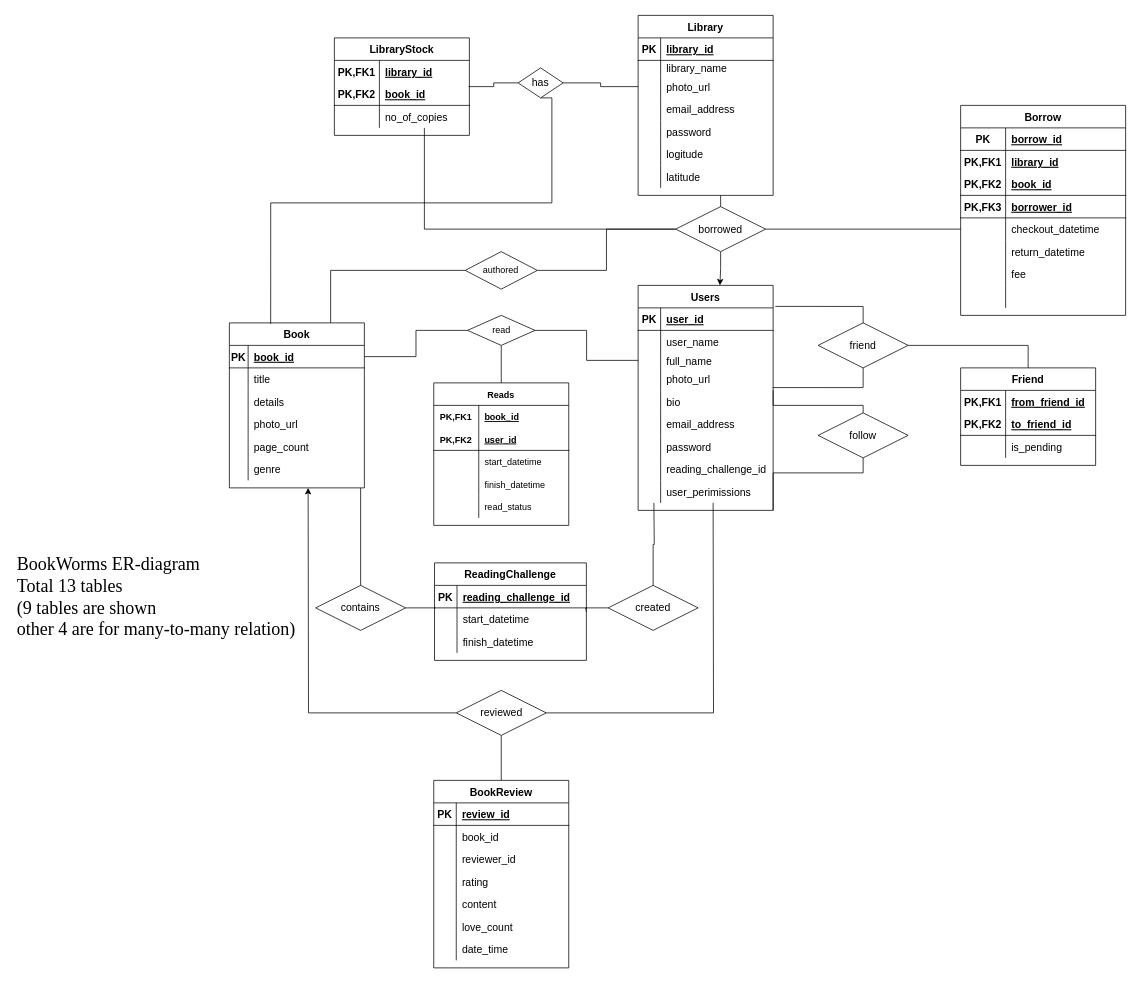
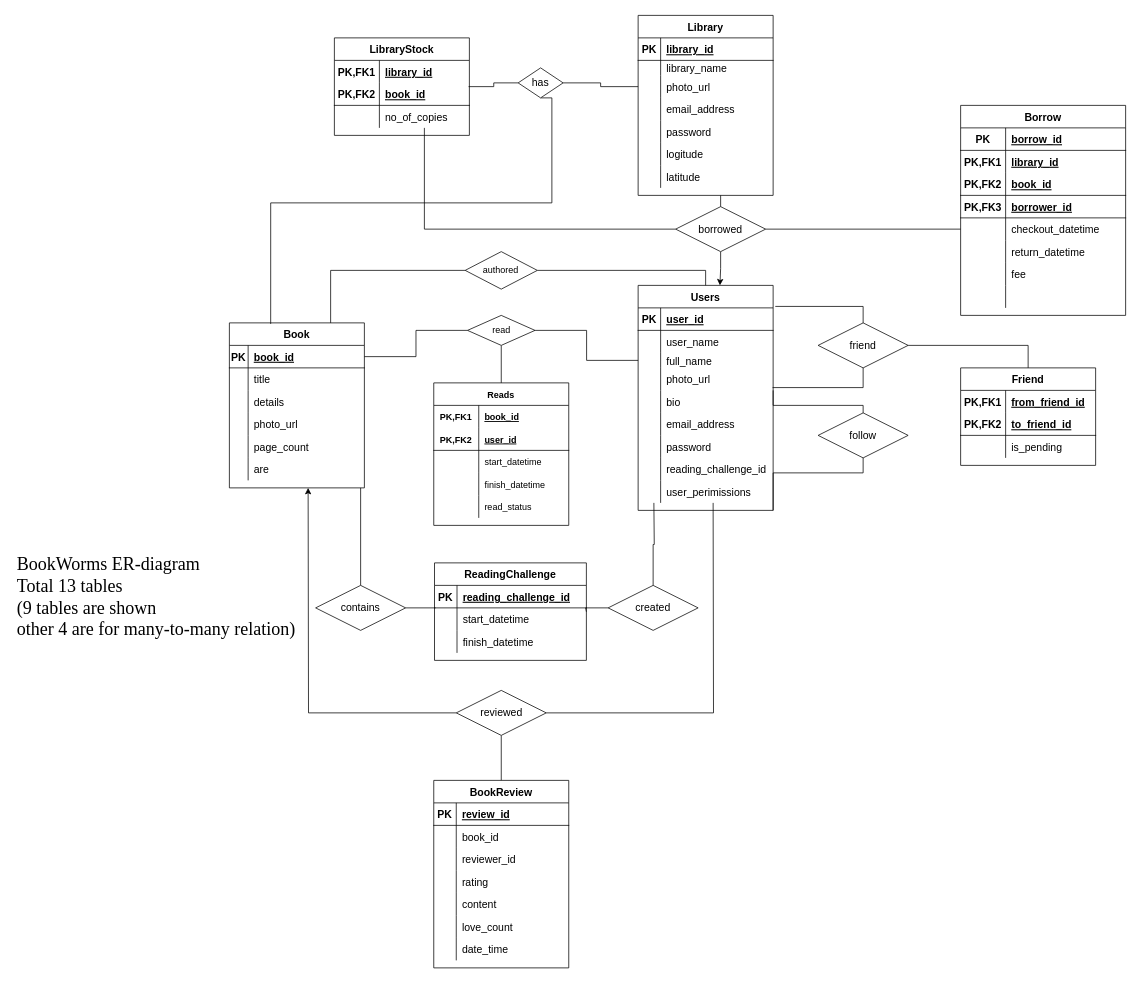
(606, 252) -> (662, 270)
(268, 470) -> (262, 470)
